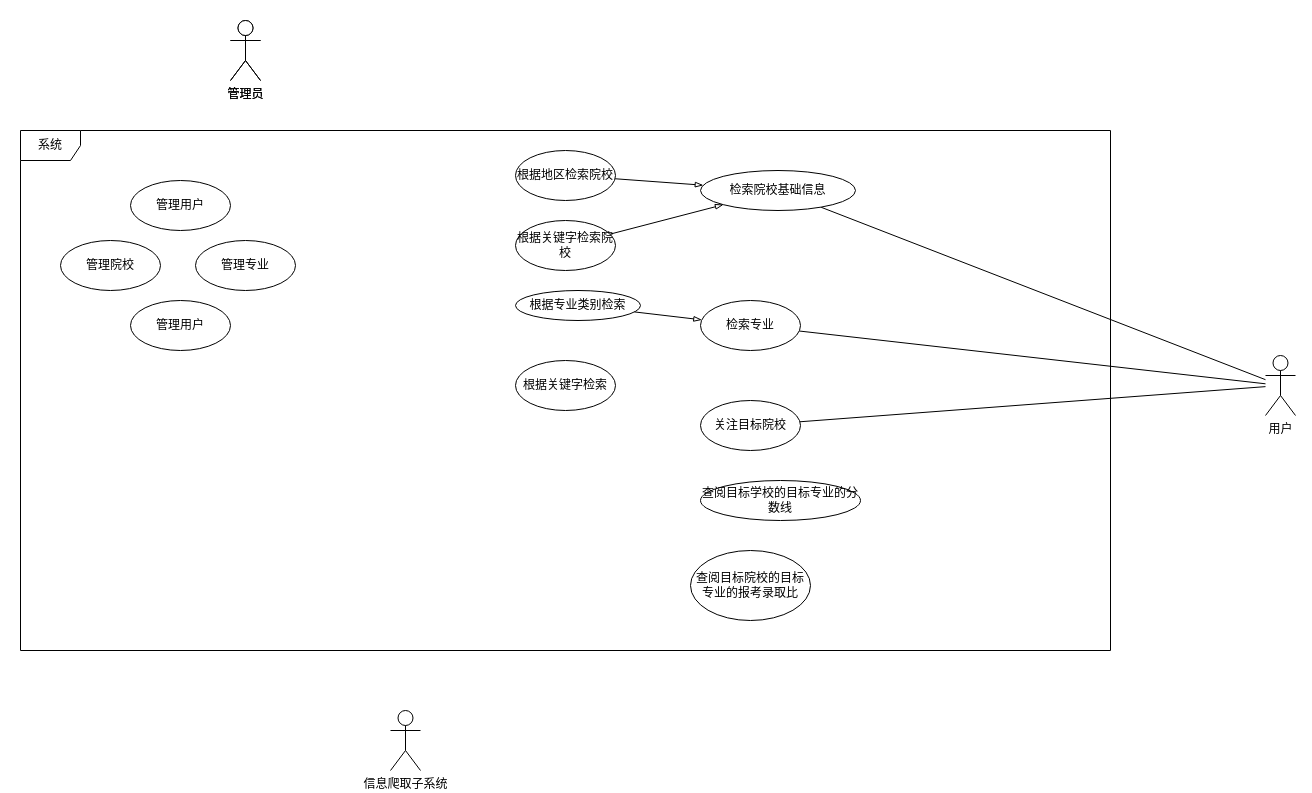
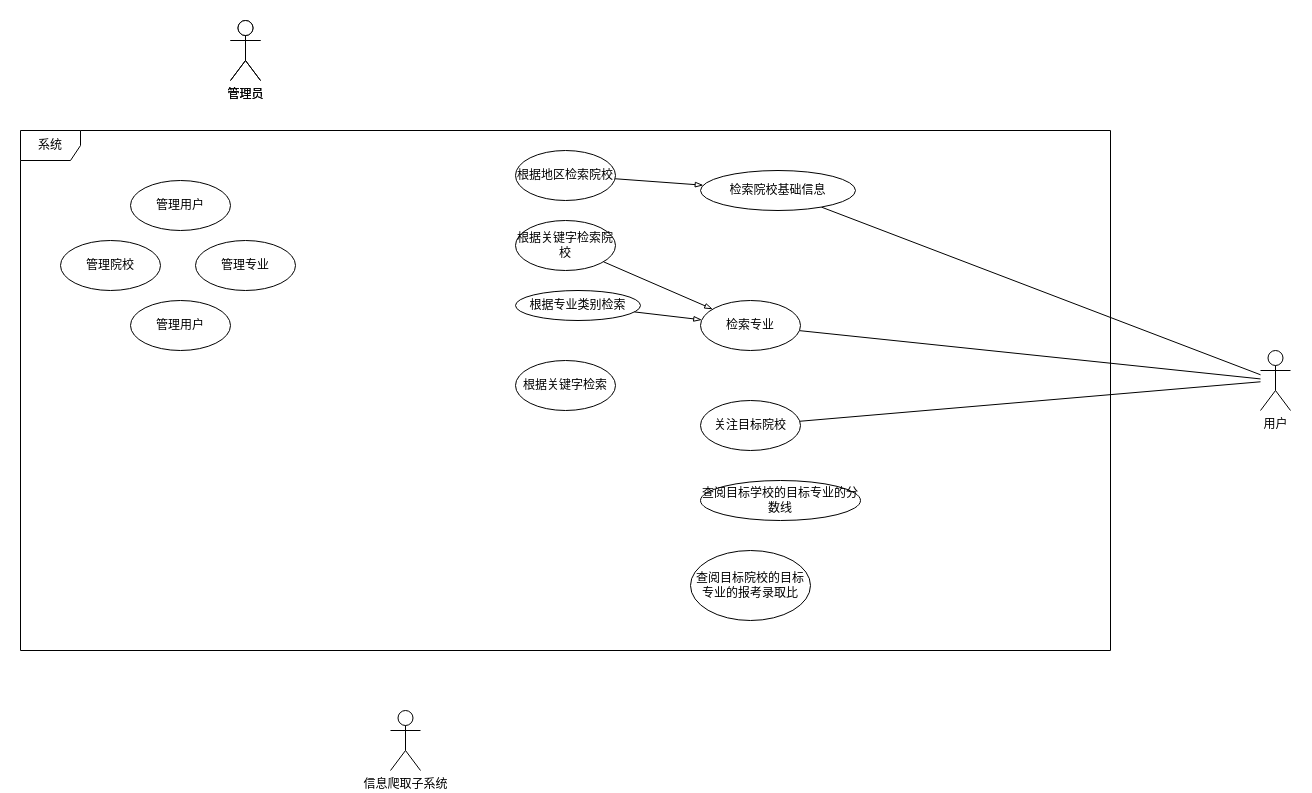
(663, 220) -> (654, 284)
(1281, 386) -> (1276, 381)
